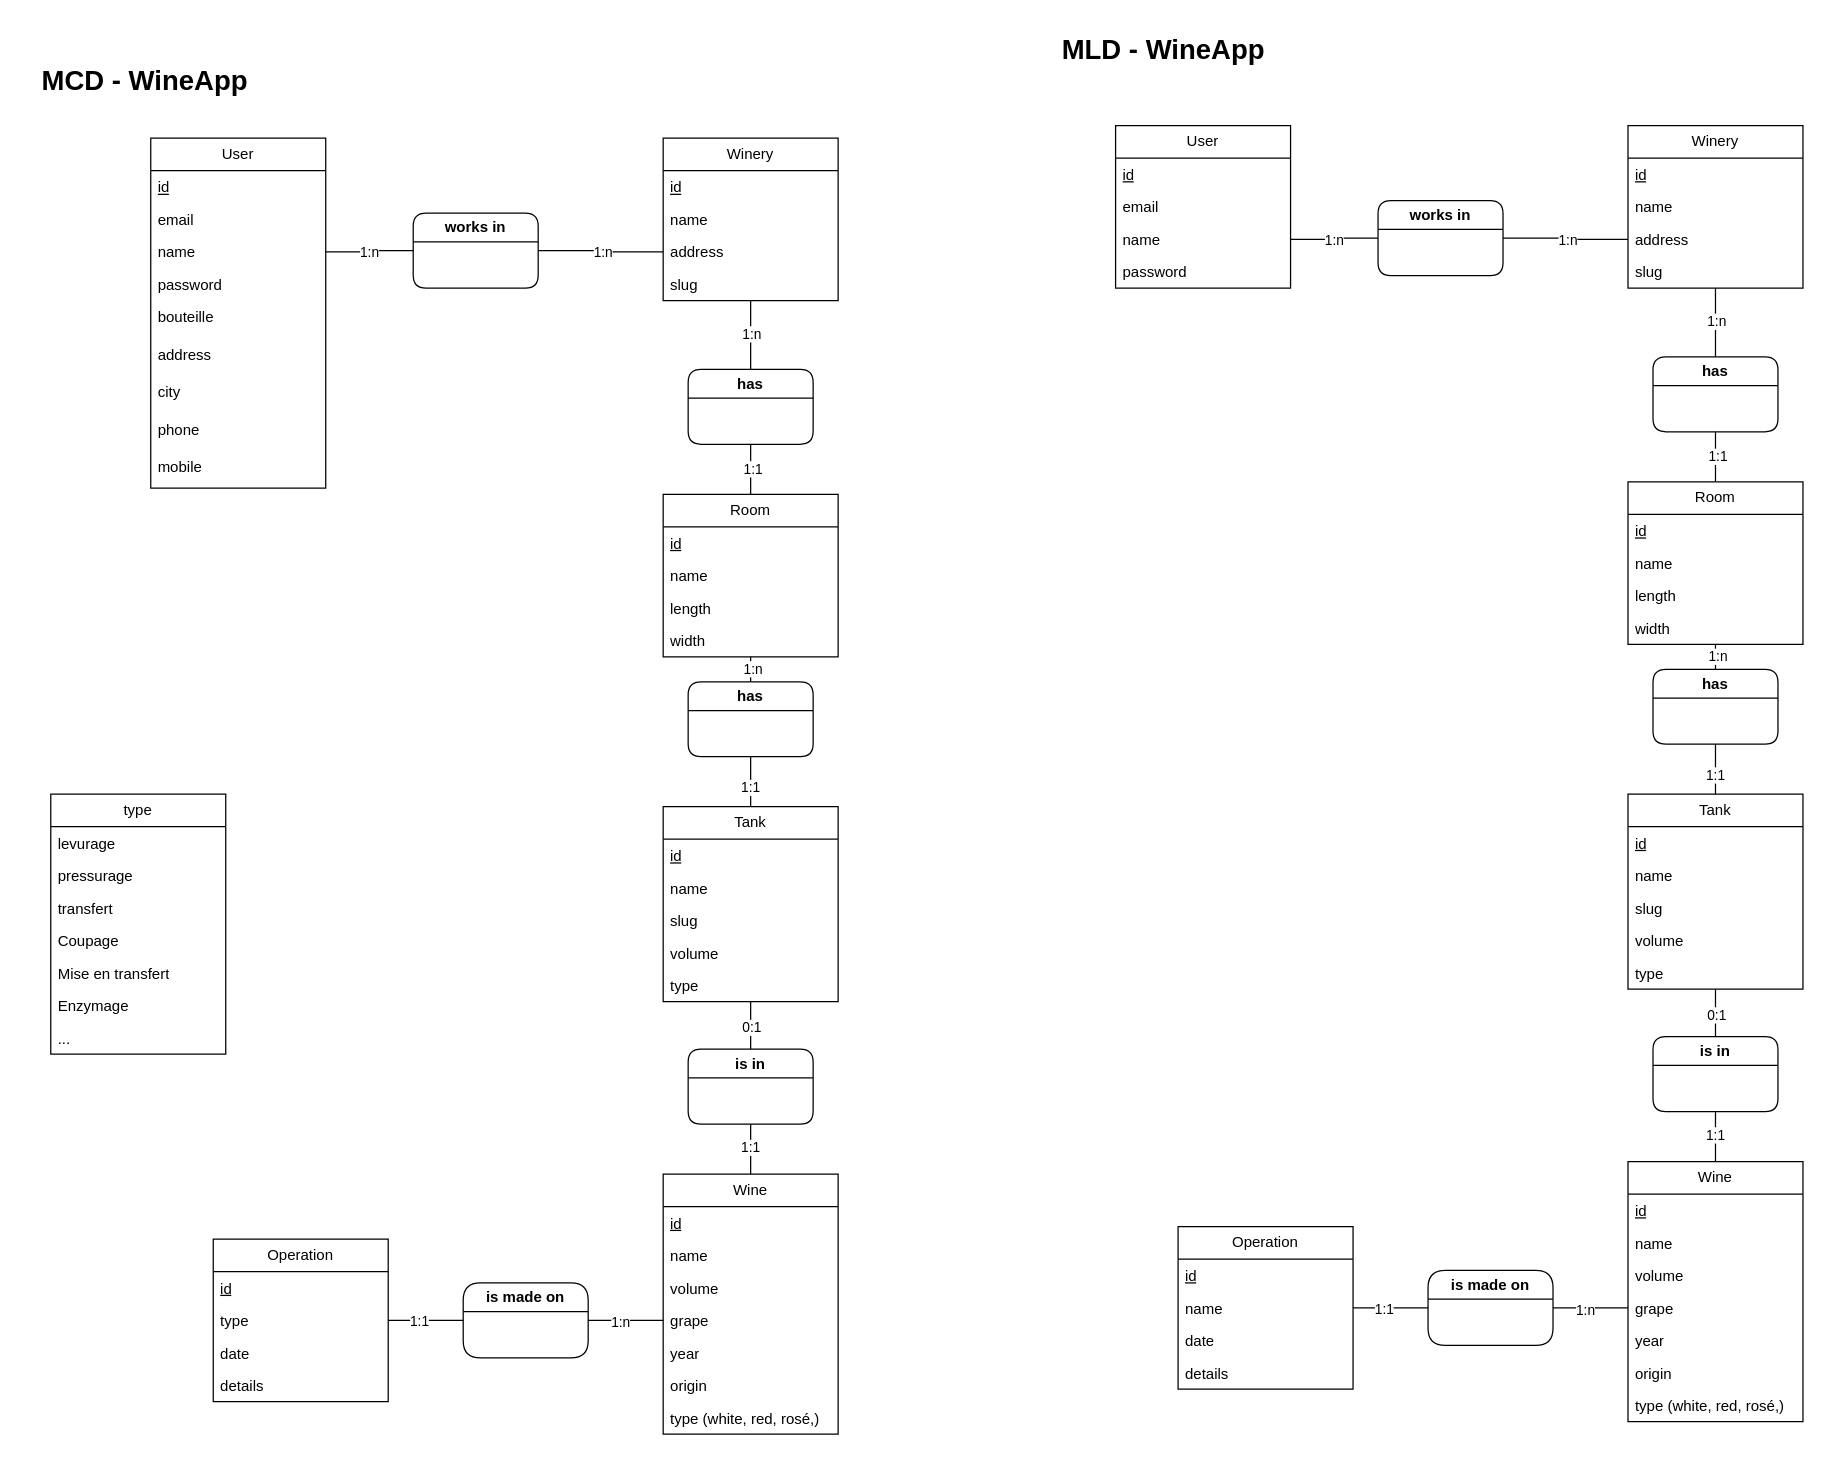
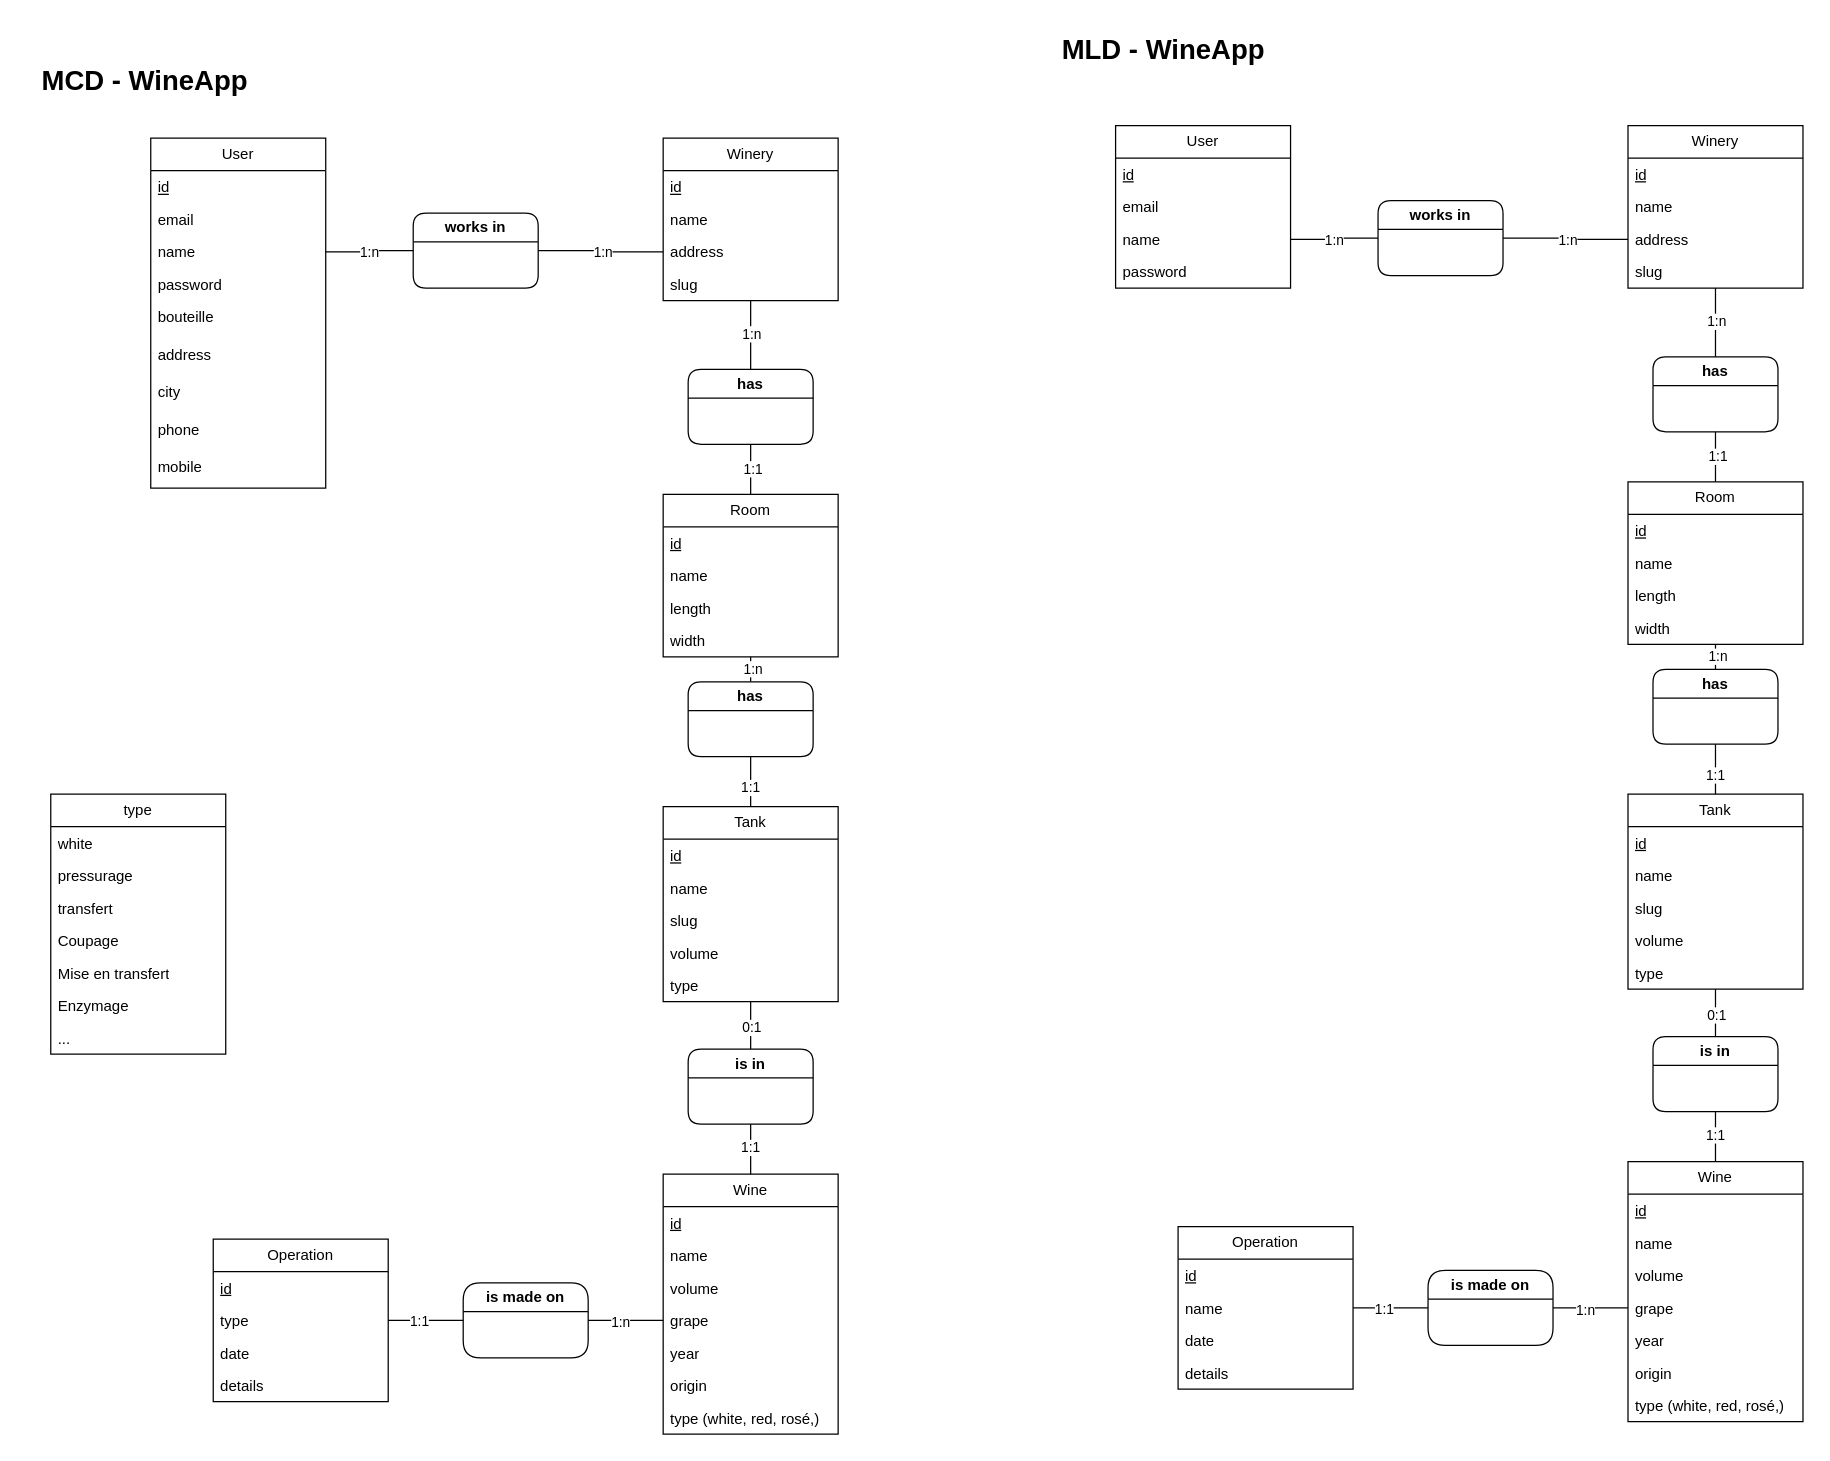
(90, 845) -> (77, 845)
